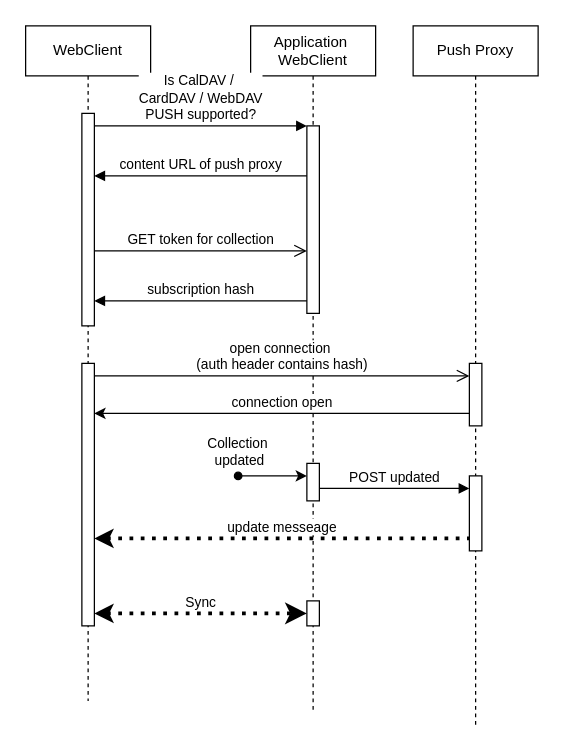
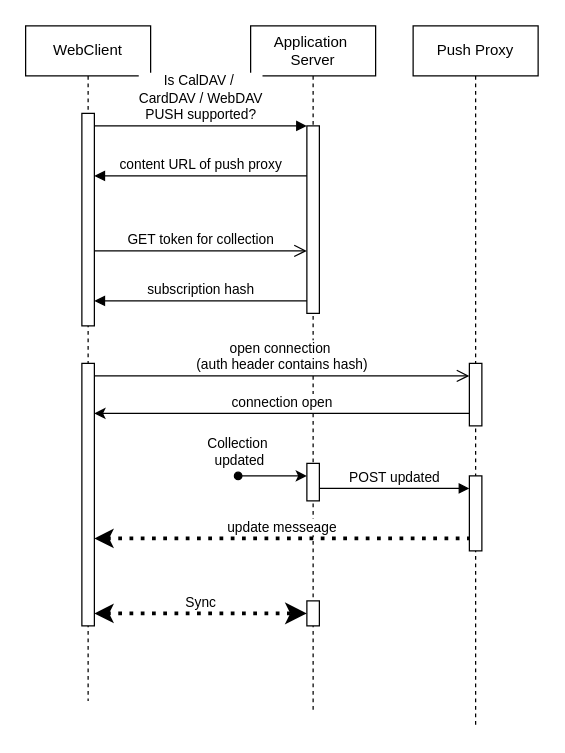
(313, 51) -> (313, 51)
